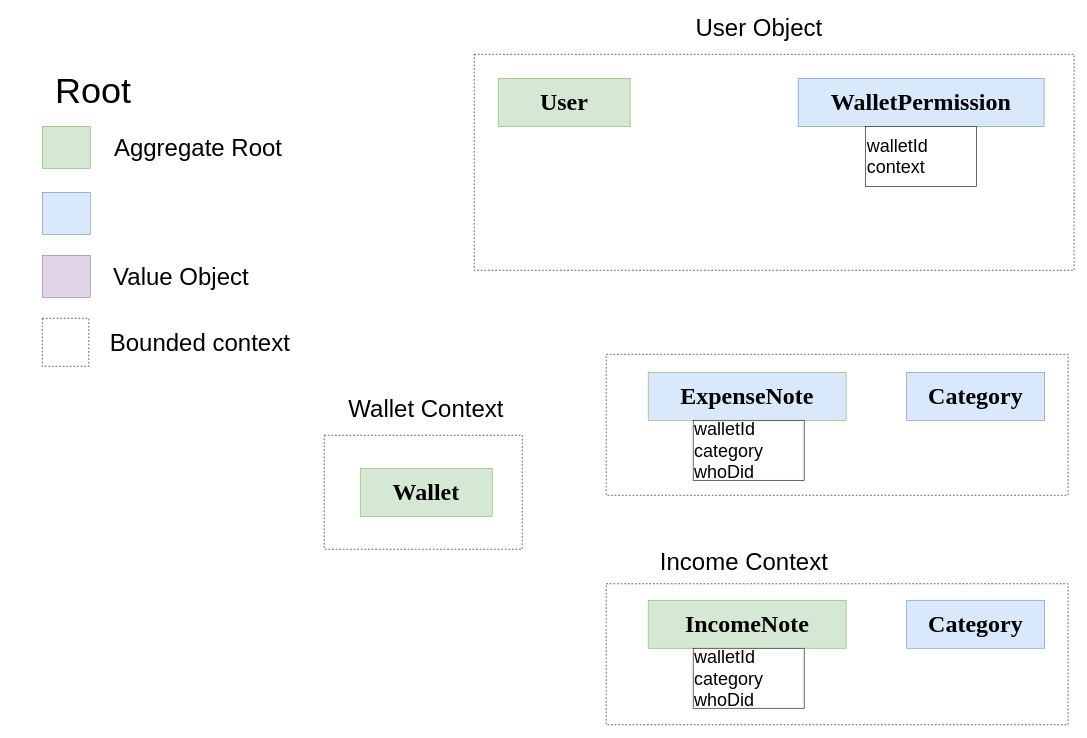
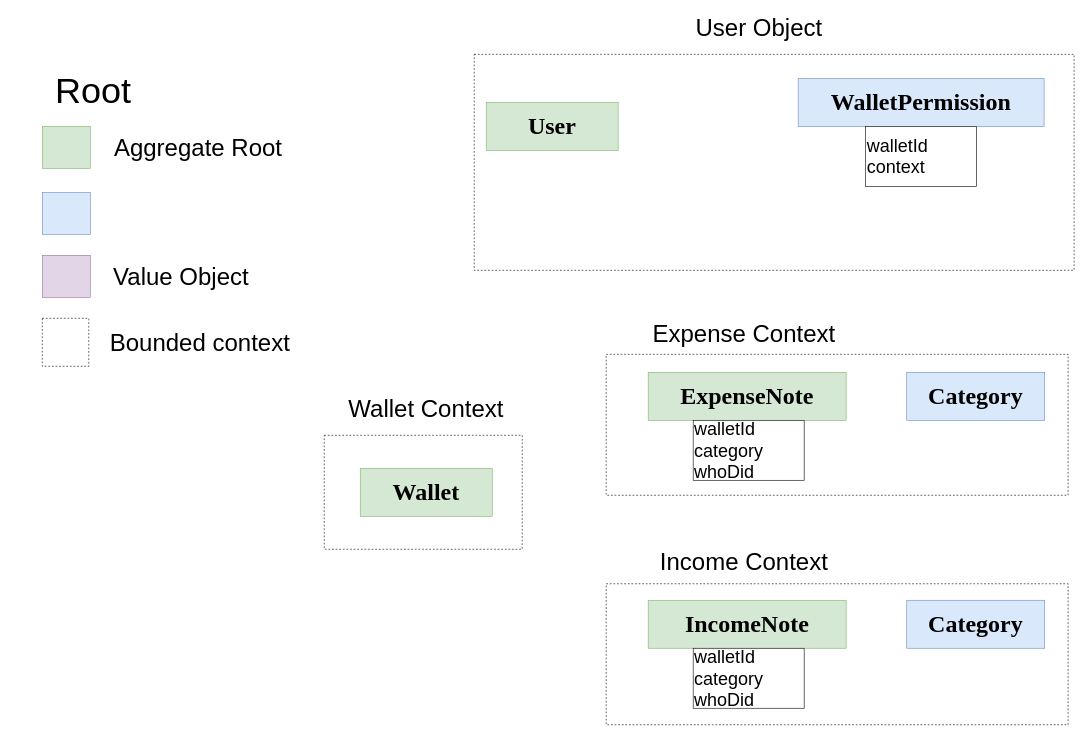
(564, 102) -> (552, 126)
none -> (744, 333)
(747, 396) -> (747, 396)
